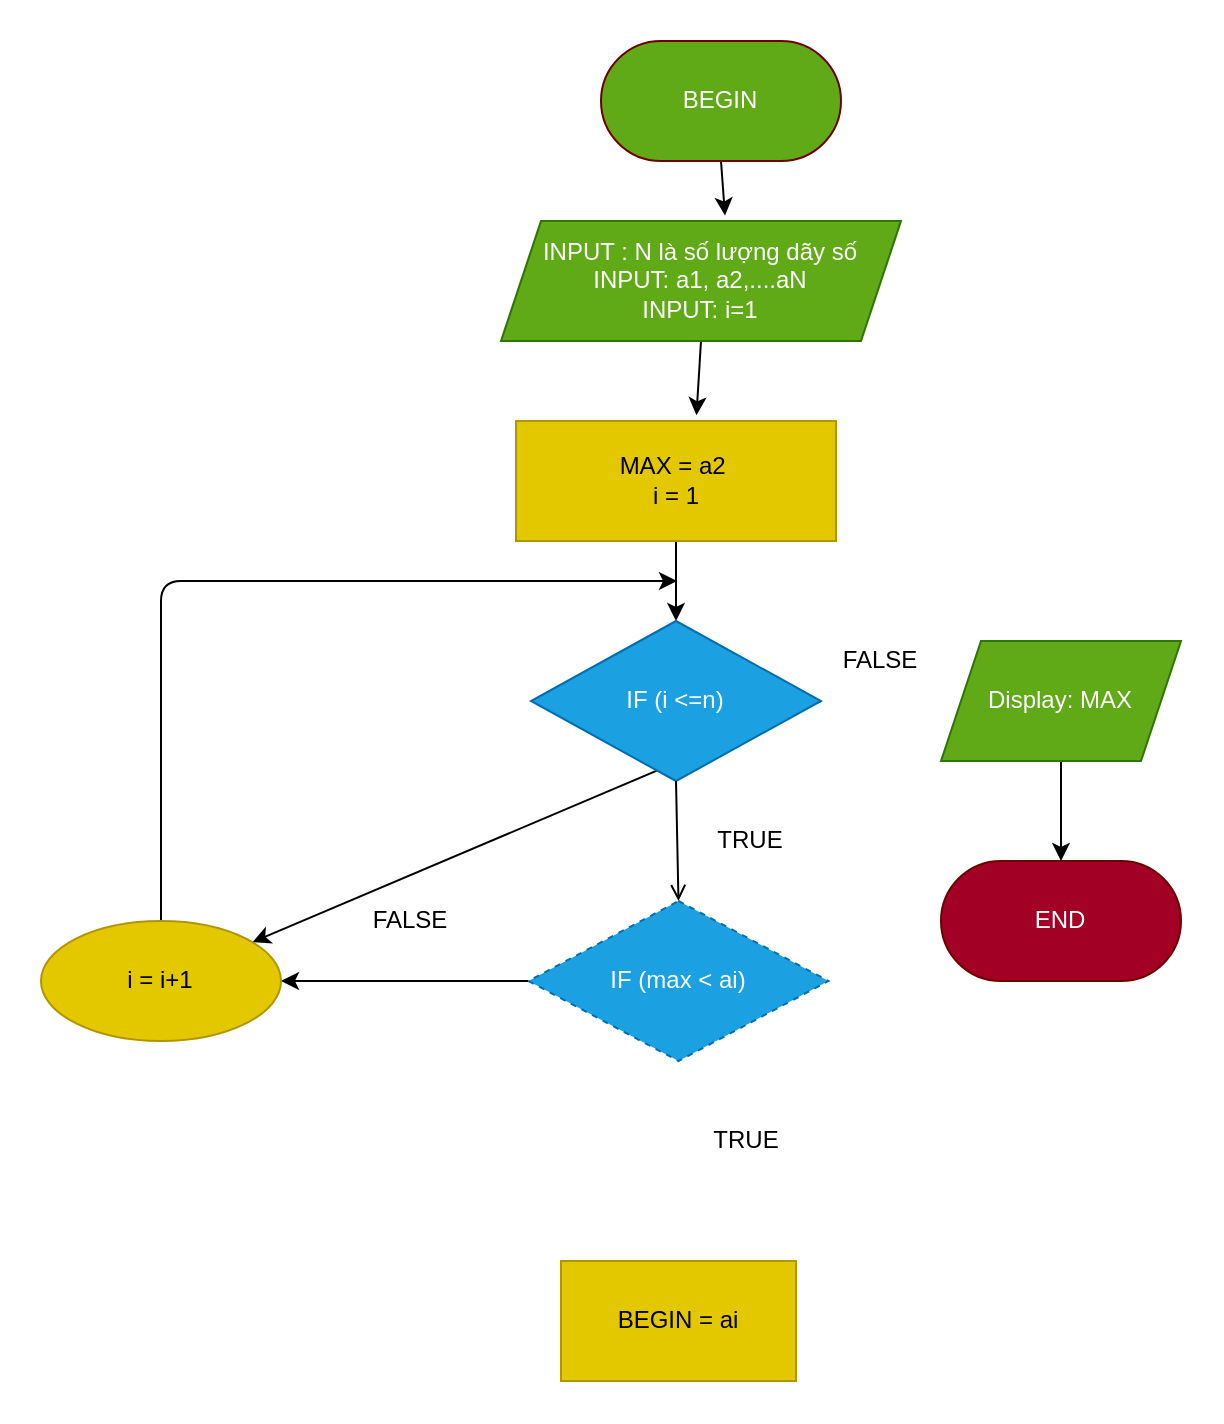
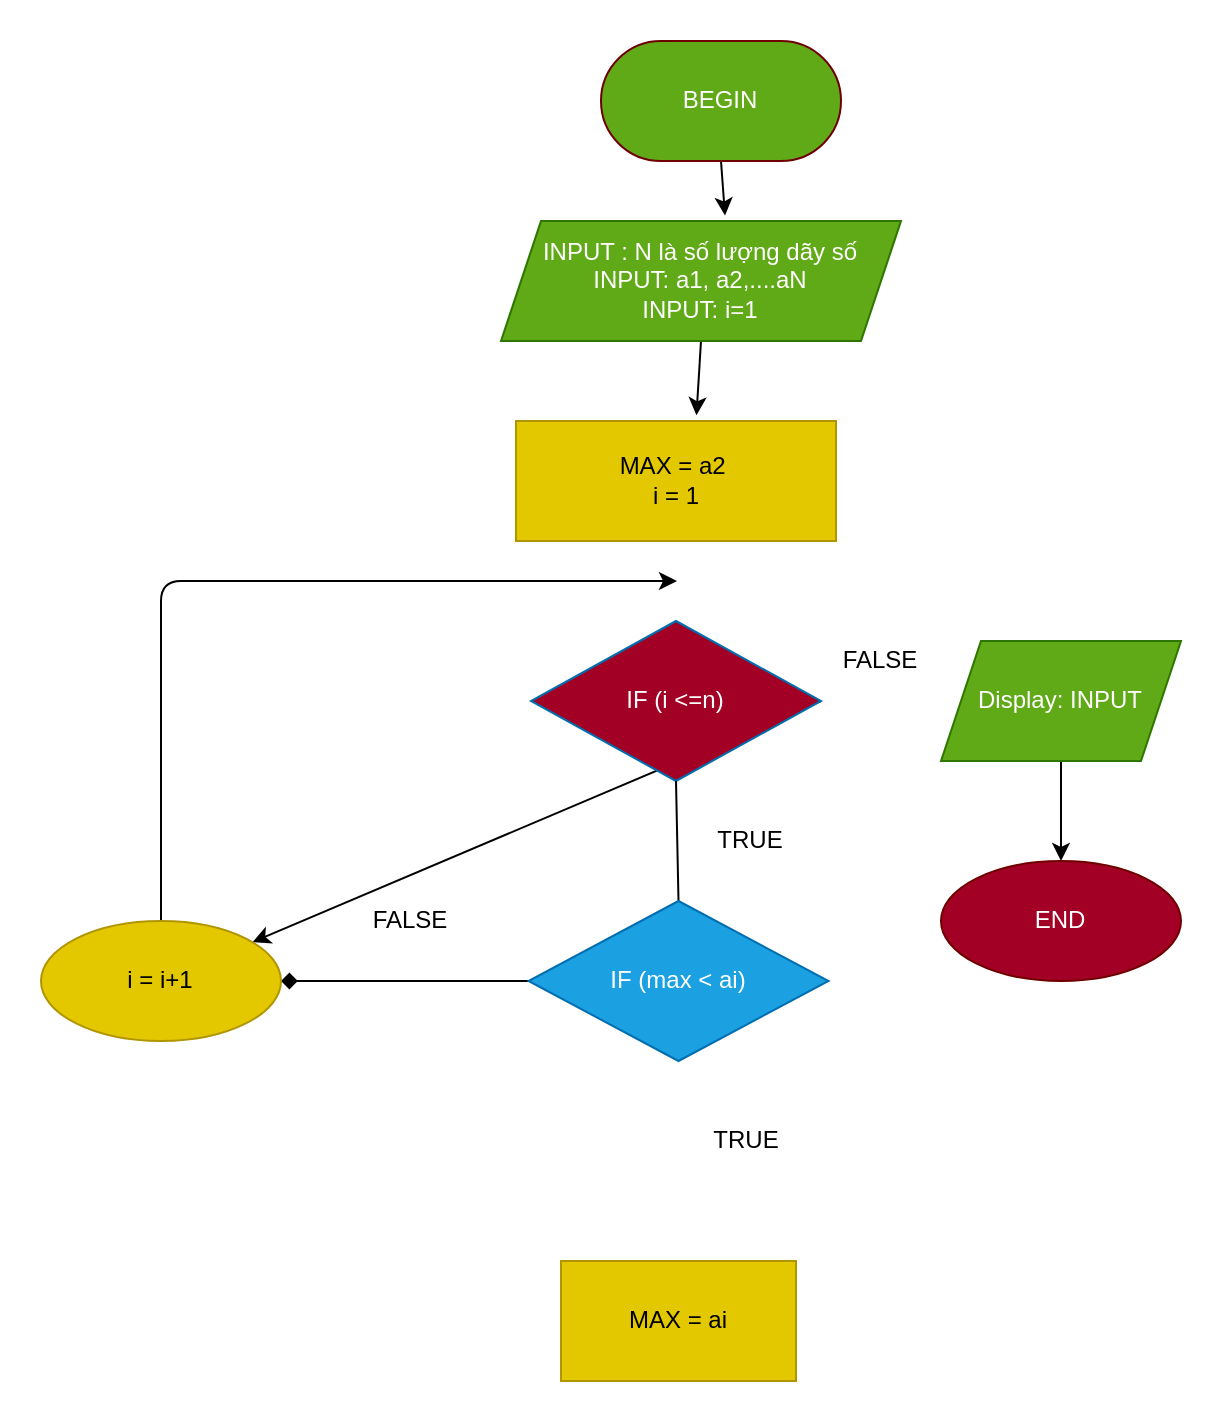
(676, 574) -> none
(676, 701) -> (676, 701)
(1061, 701) -> (1061, 701)
(678, 894) -> (678, 895)
(1061, 921) -> (1061, 921)
(296, 981) -> (297, 981)
(679, 981) -> (679, 981)
(679, 1321) -> (679, 1321)
